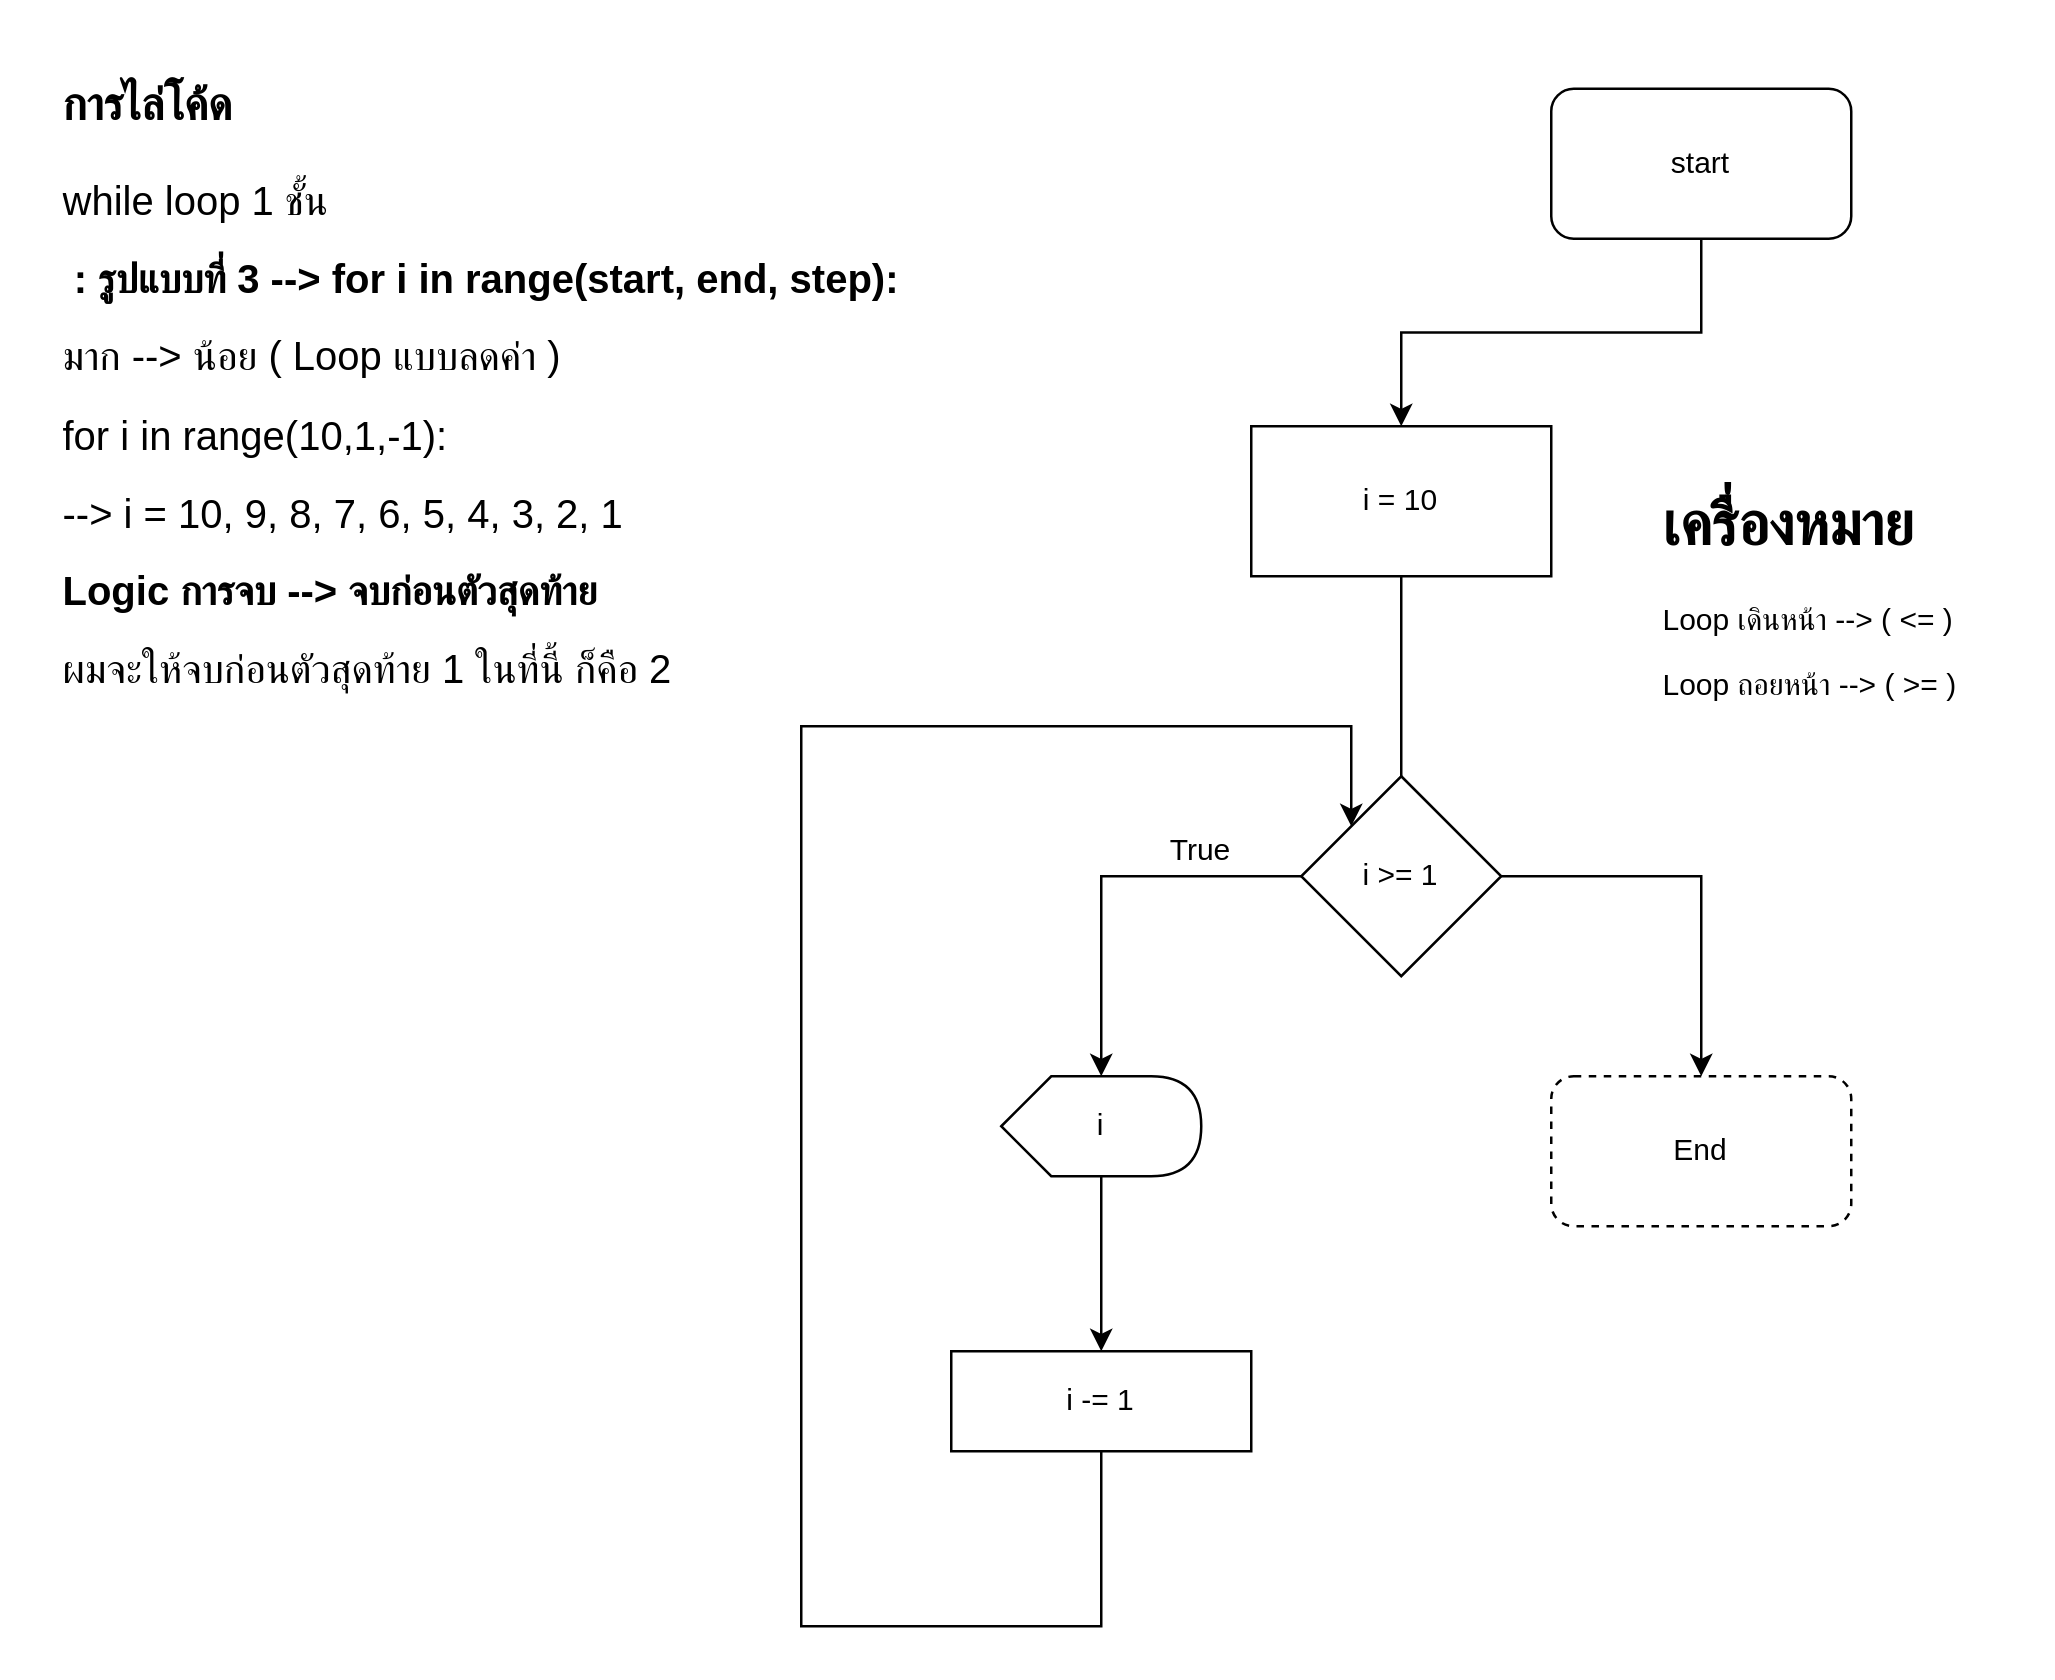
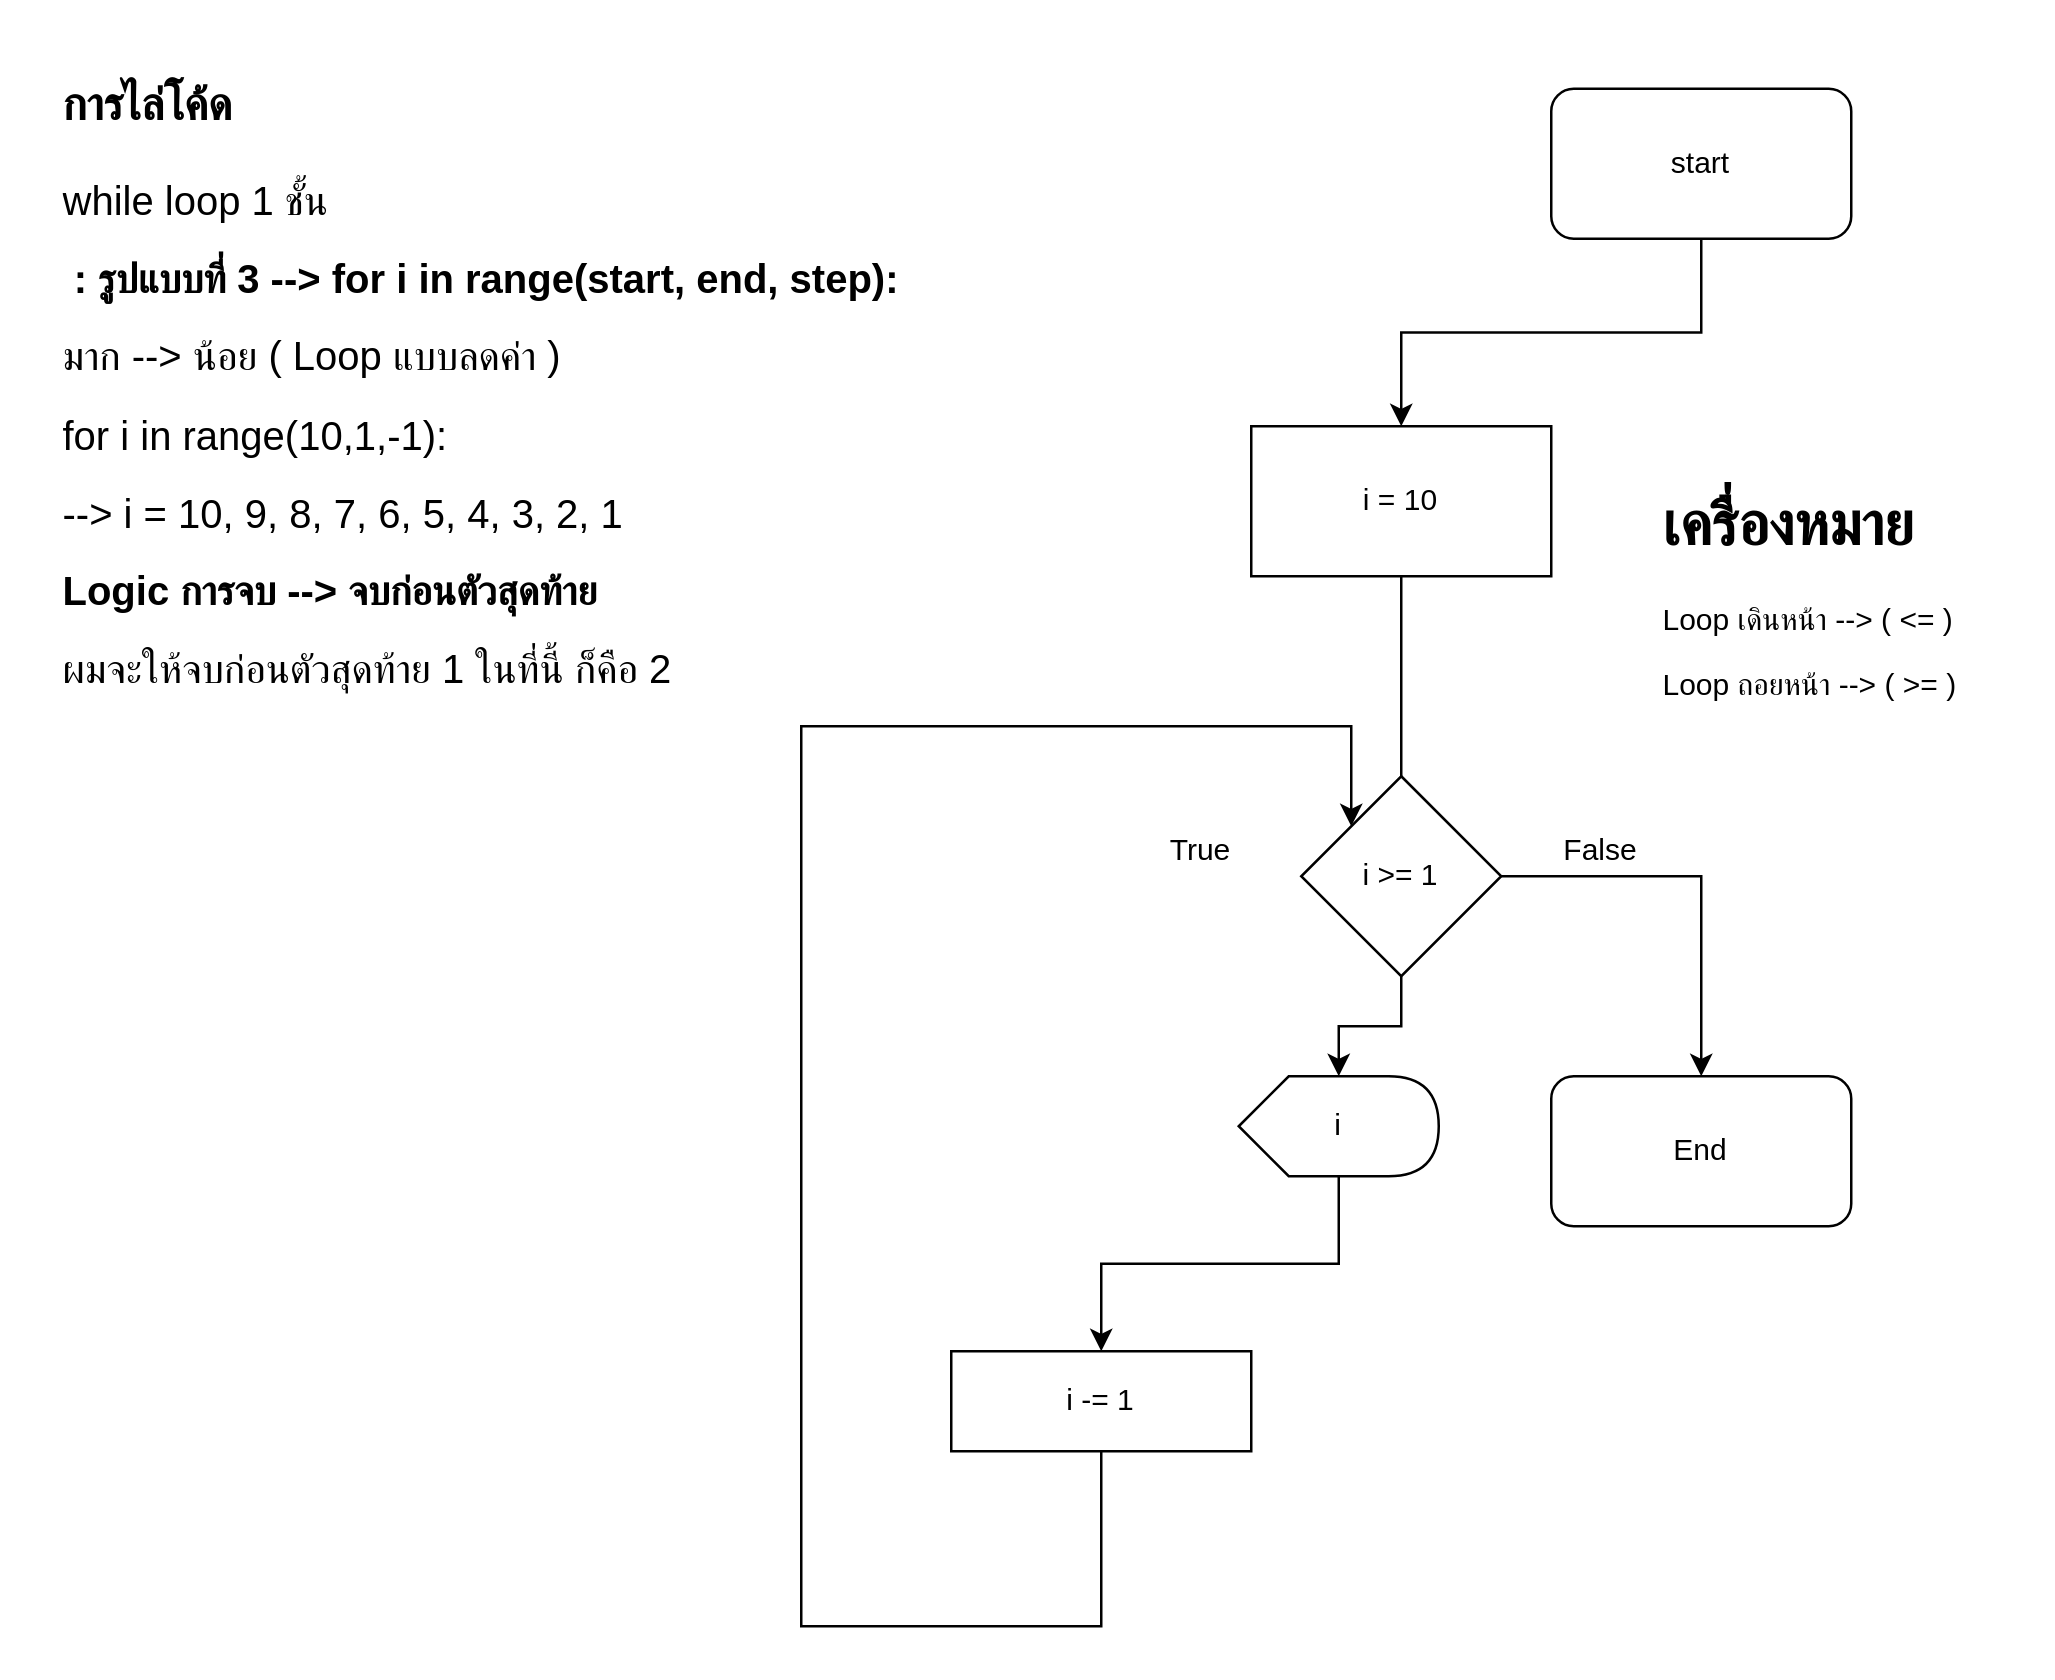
none -> (1601, 851)
(1101, 1126) -> (1339, 1126)
(1701, 1151) -> (1701, 1151)
